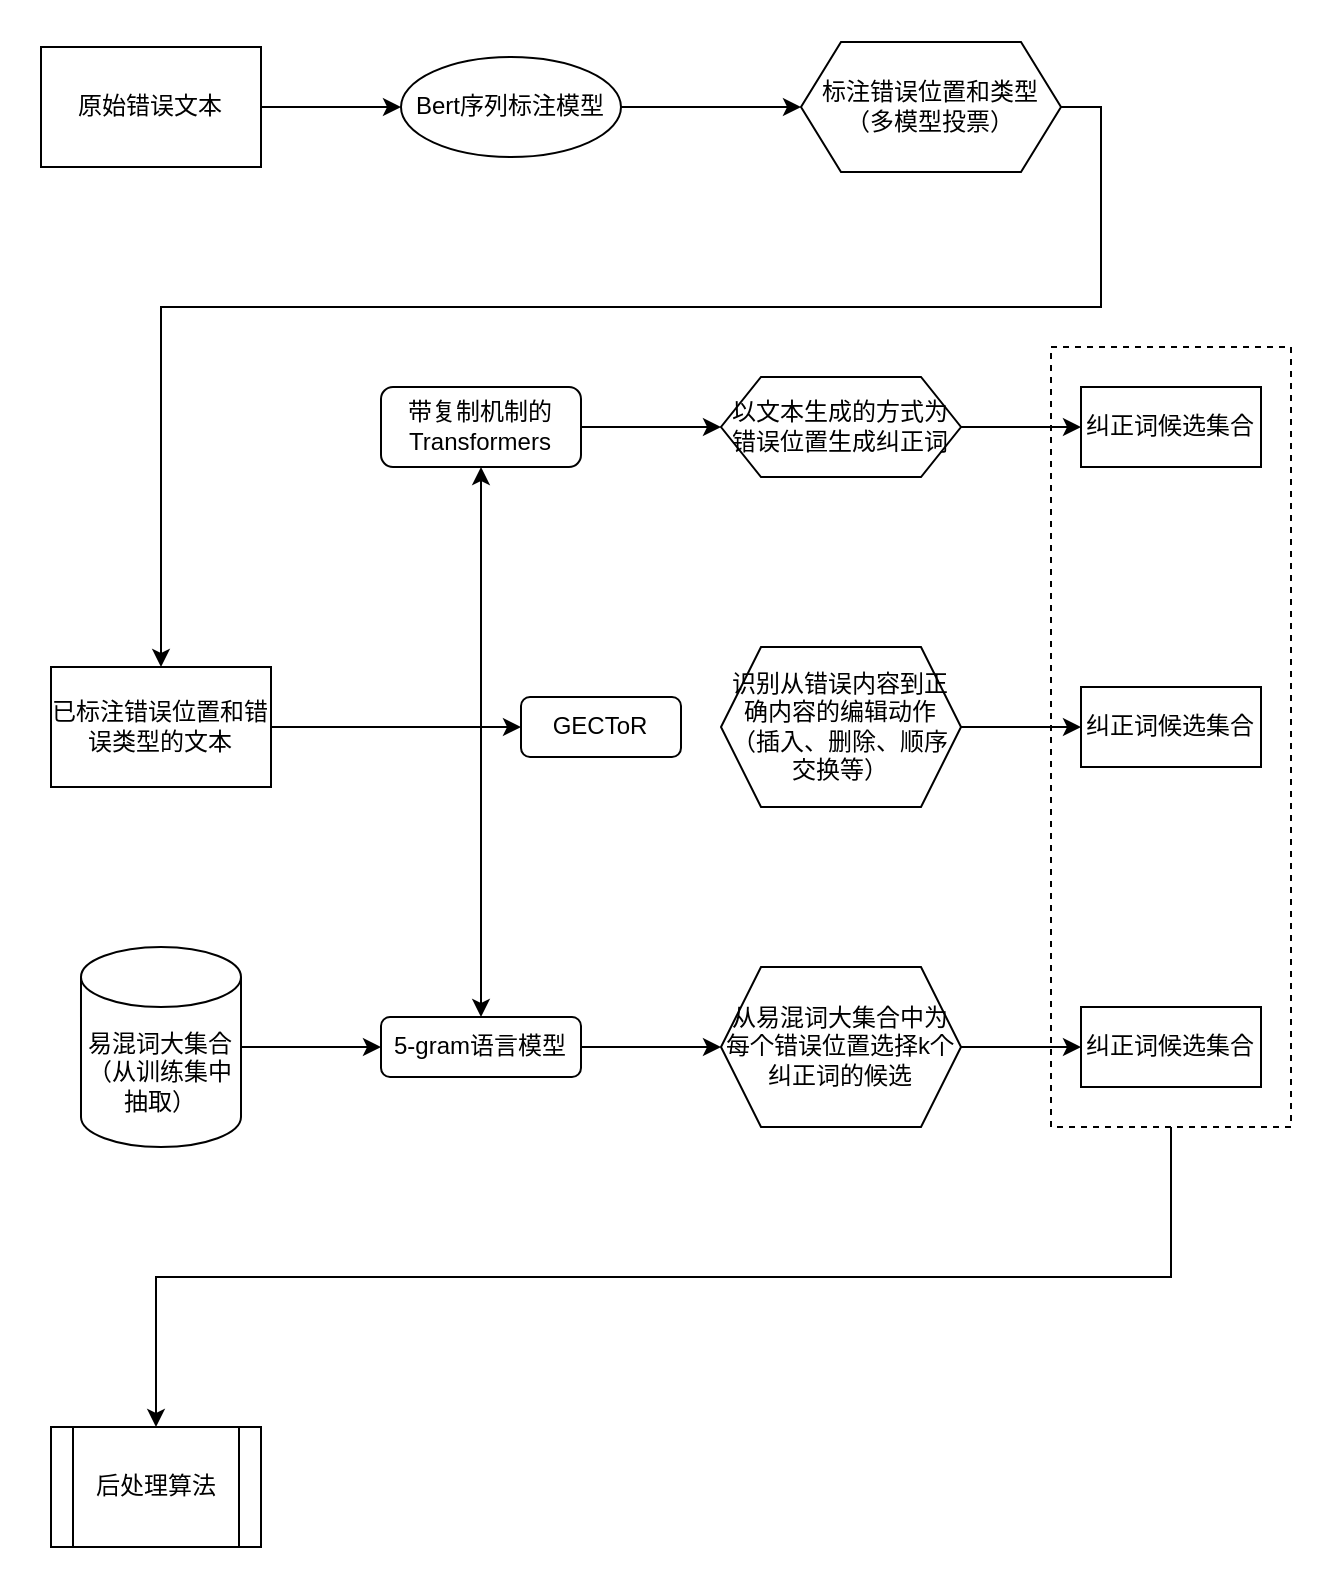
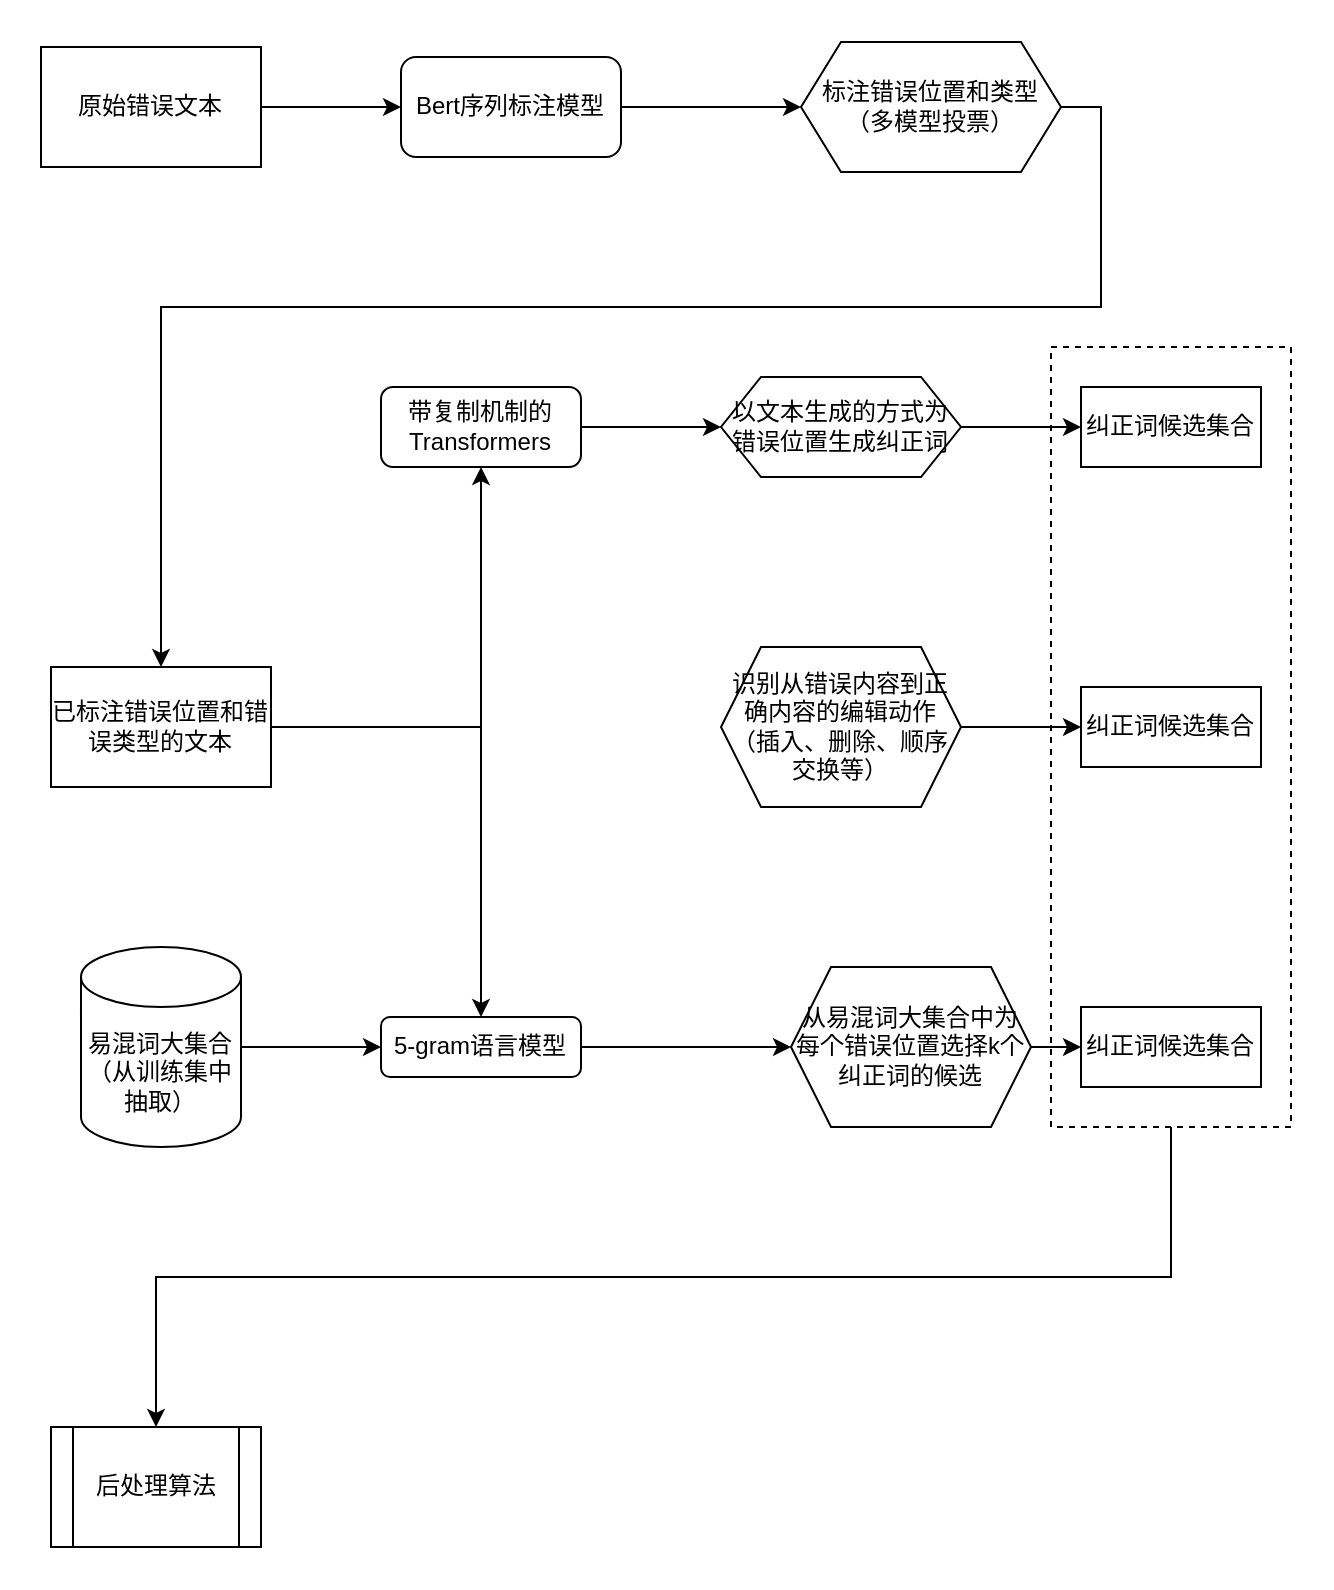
(511, 107) -> (511, 107)
(496, 727) -> none
(601, 727) -> none
(841, 1047) -> (911, 1047)
